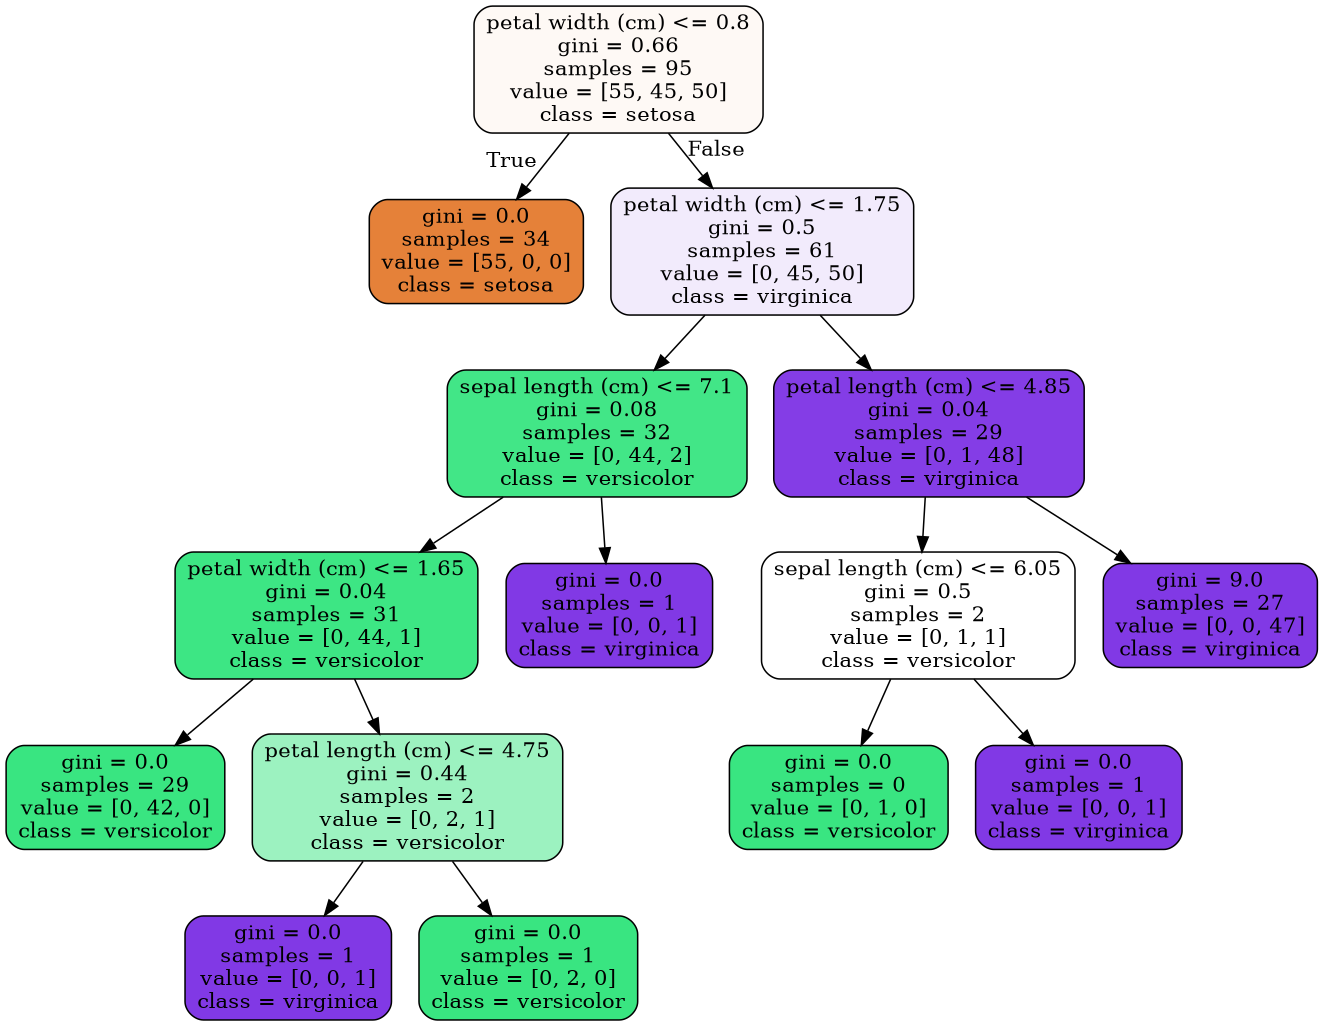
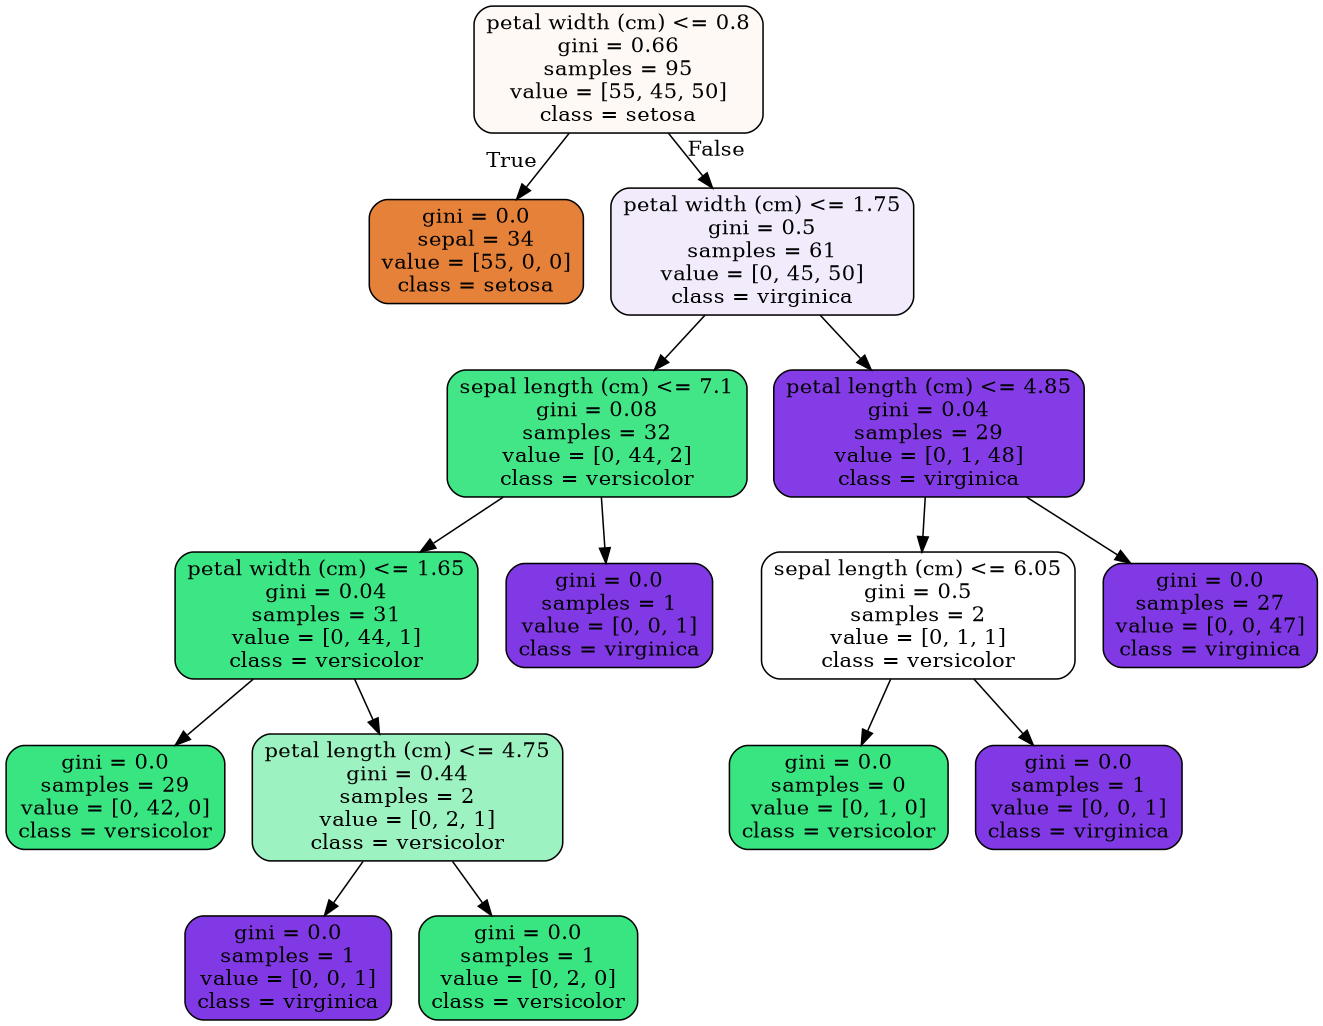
(476, 252) -> (476, 252)
(1210, 615) -> (1210, 615)
